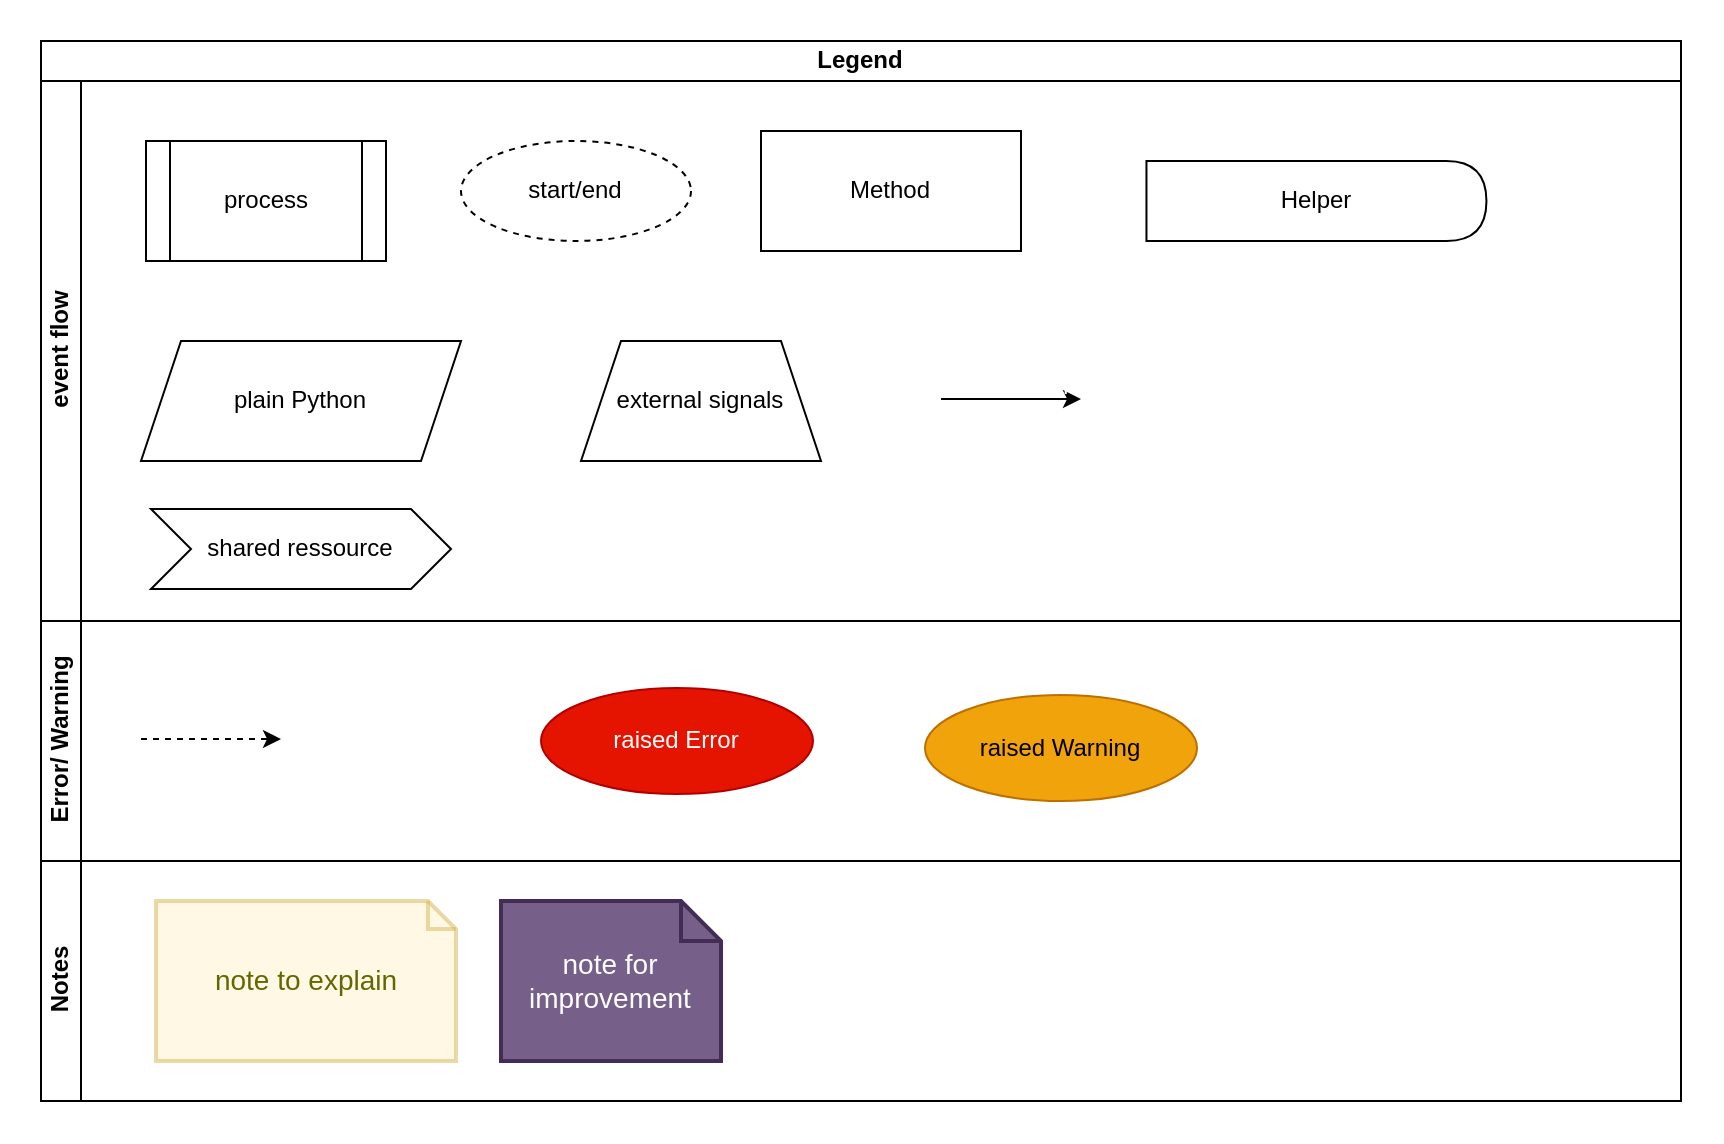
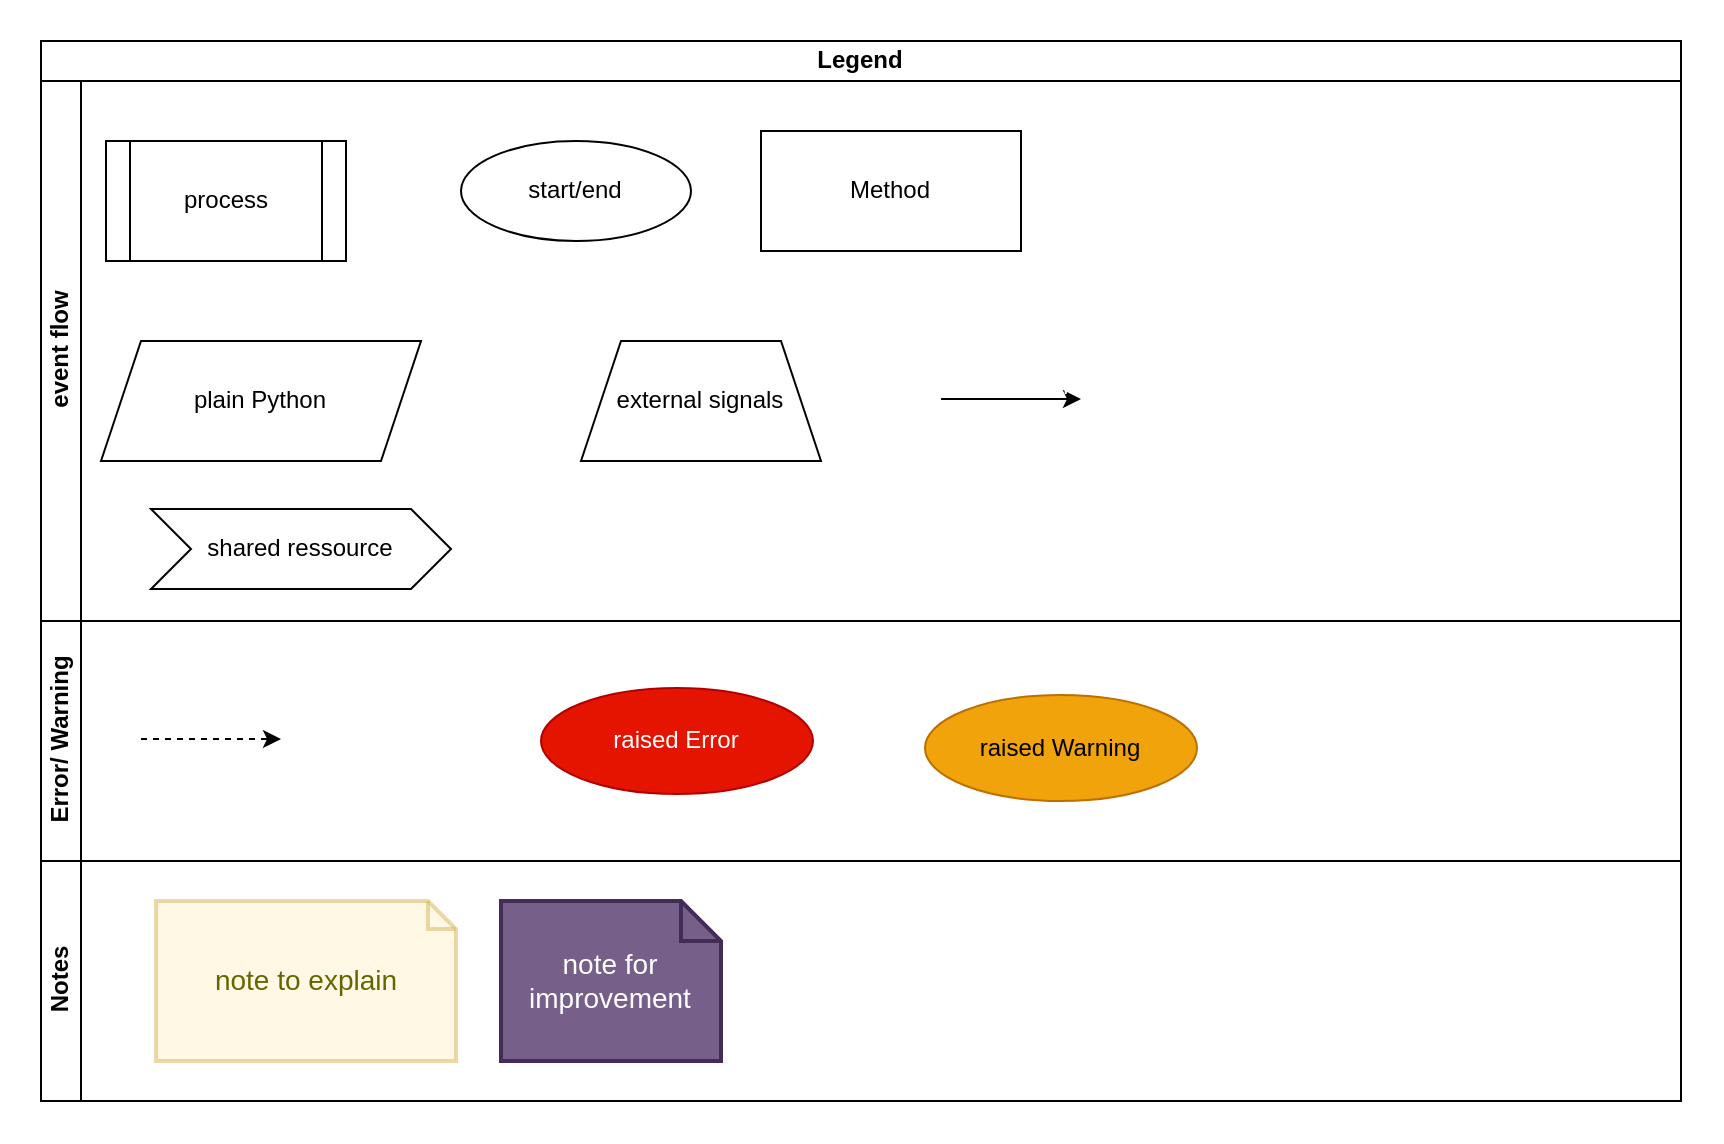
(576, 191) -> (576, 191)
(266, 201) -> (226, 201)
(1316, 201) -> none
(301, 401) -> (261, 401)
